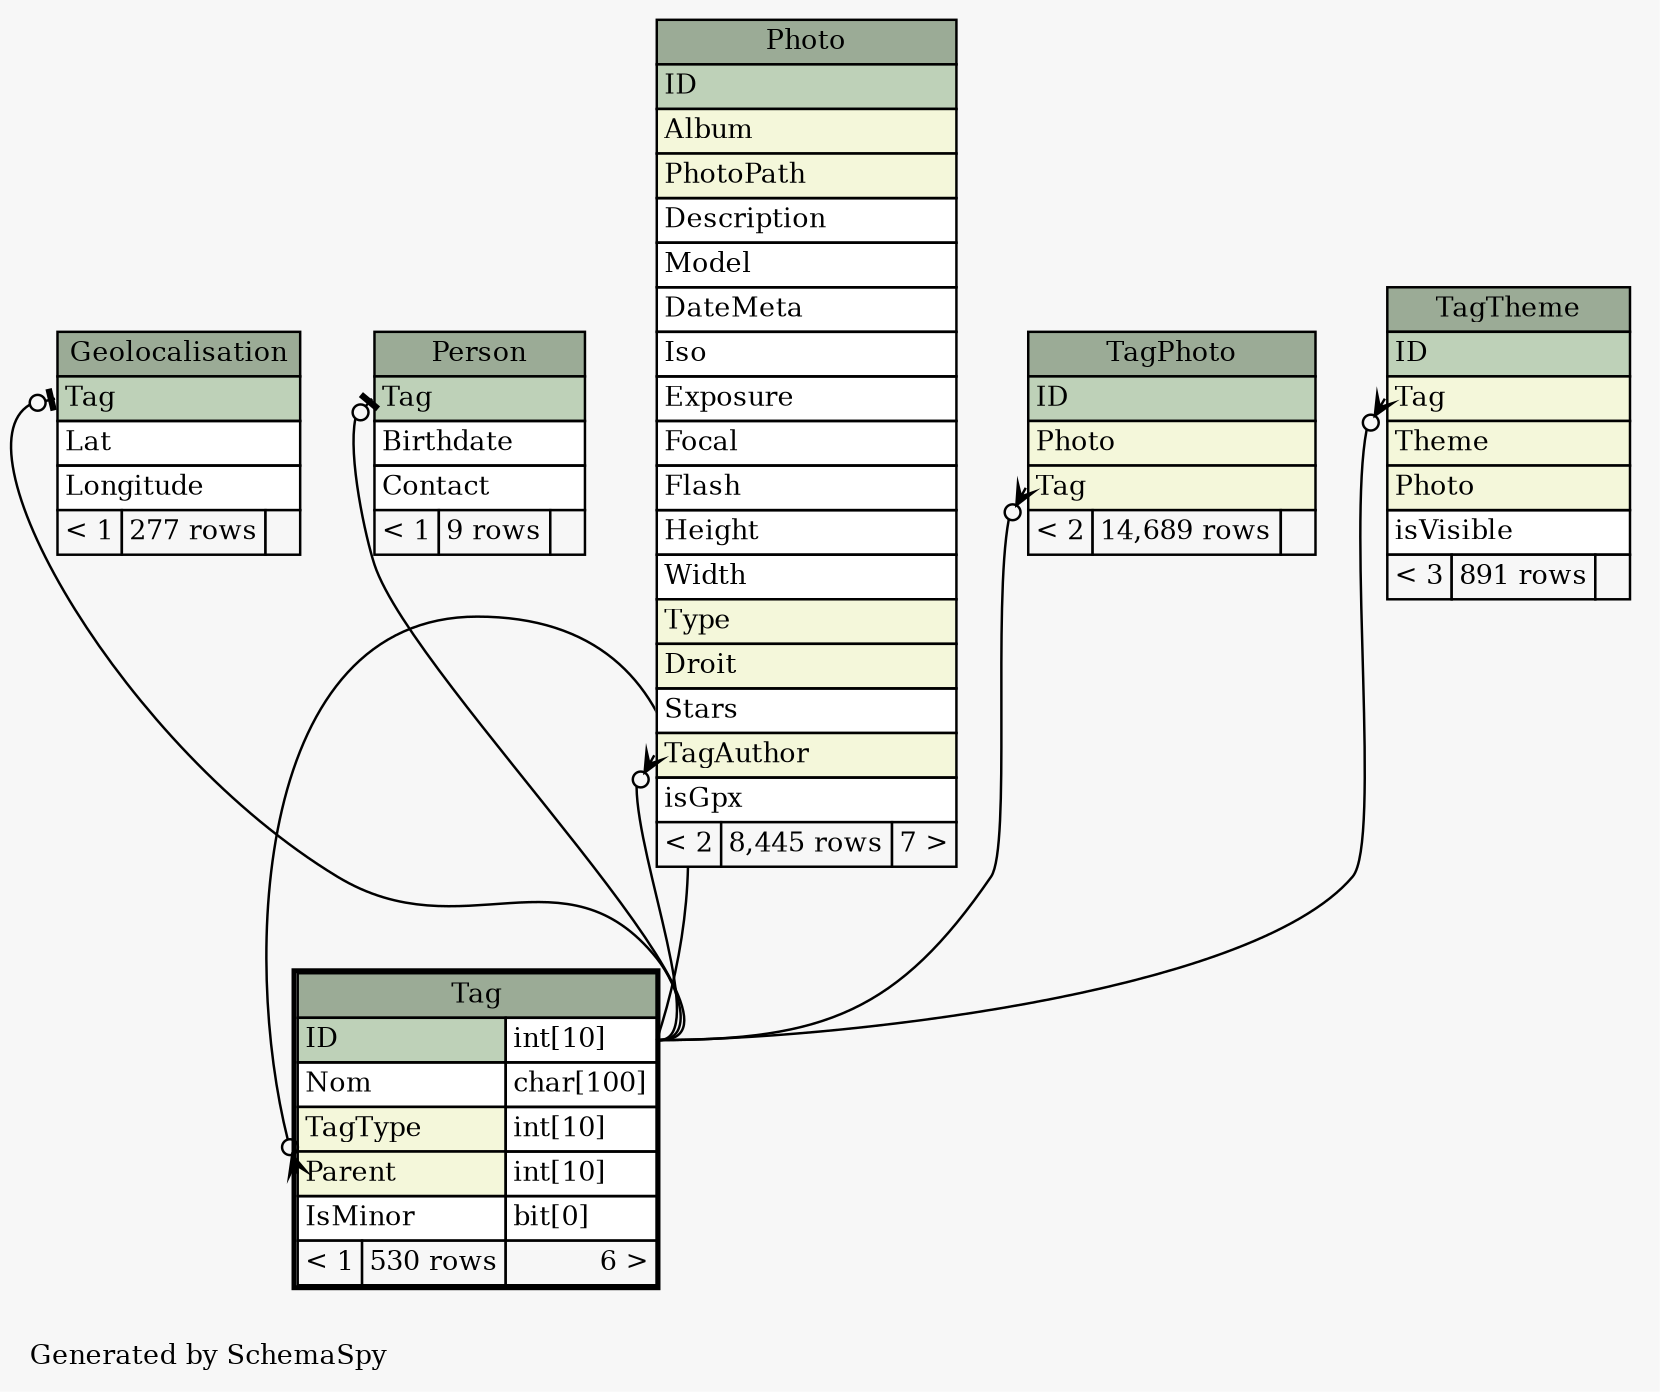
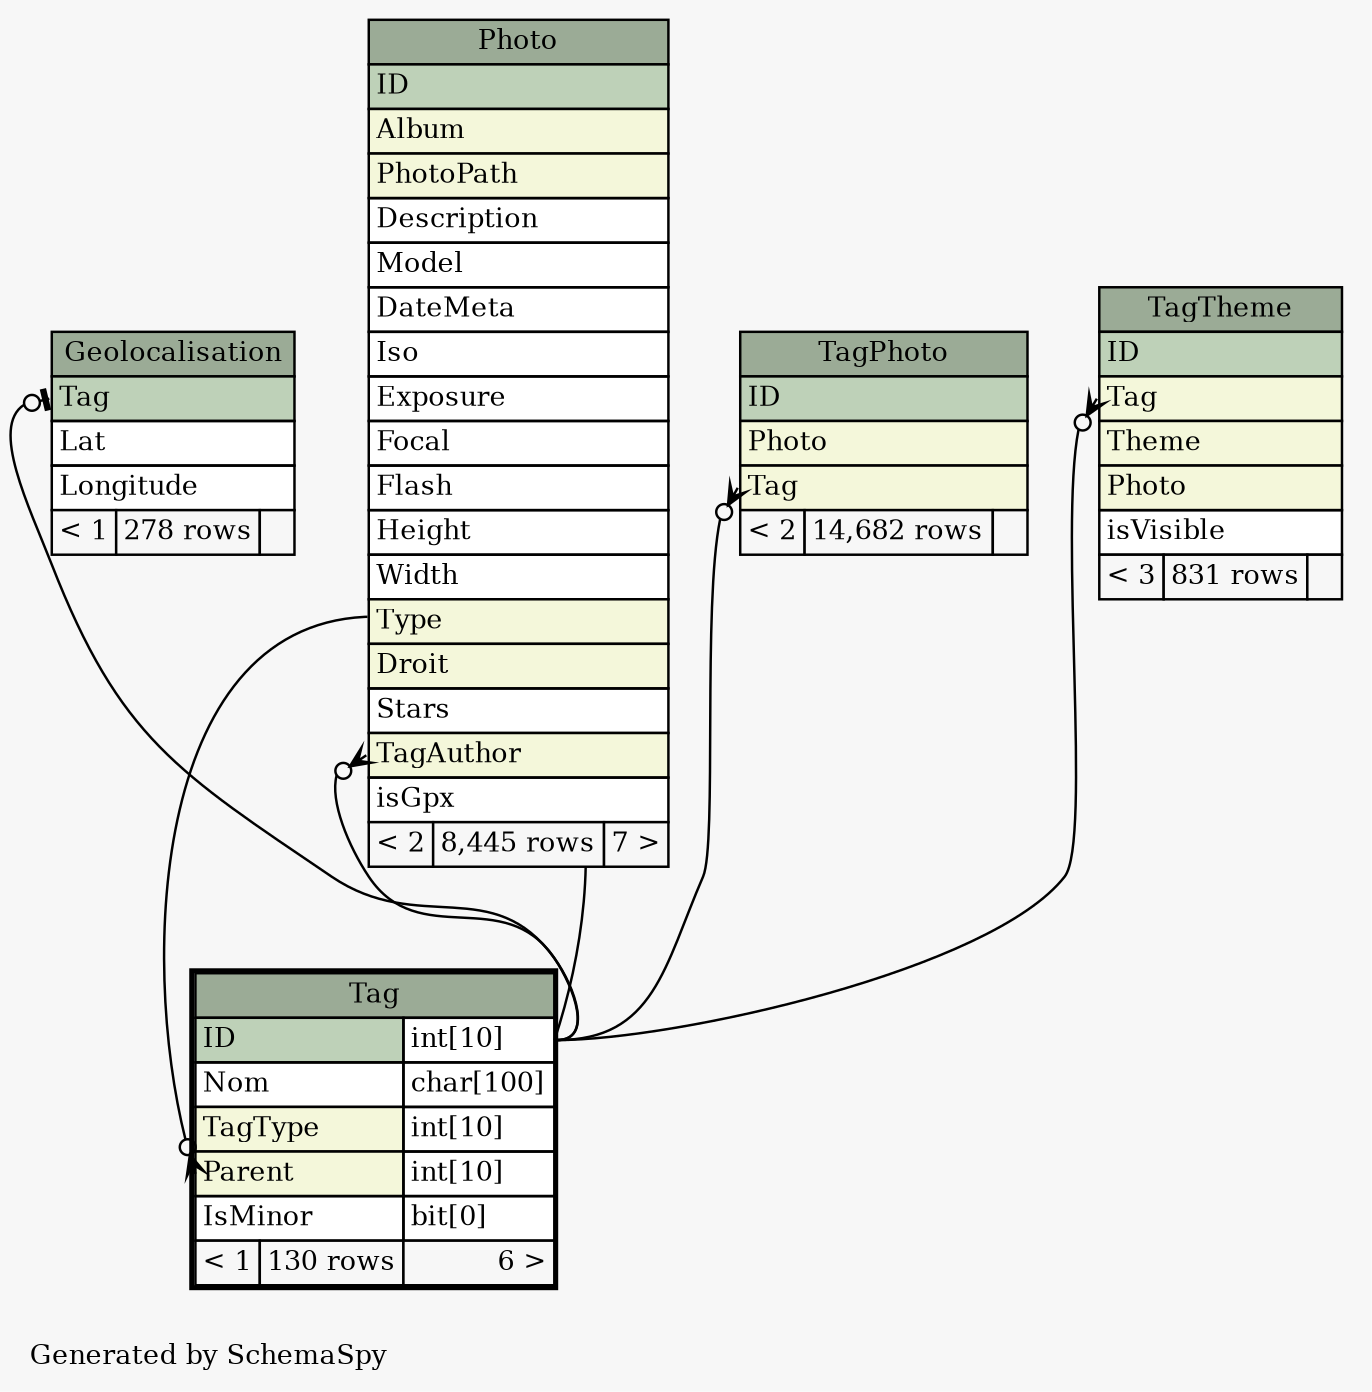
(478, 443) -> none
(194, 531) -> (188, 531)
(1187, 531) -> (899, 531)
(1523, 576) -> (1235, 576)
(434, 1262) -> (332, 1262)
